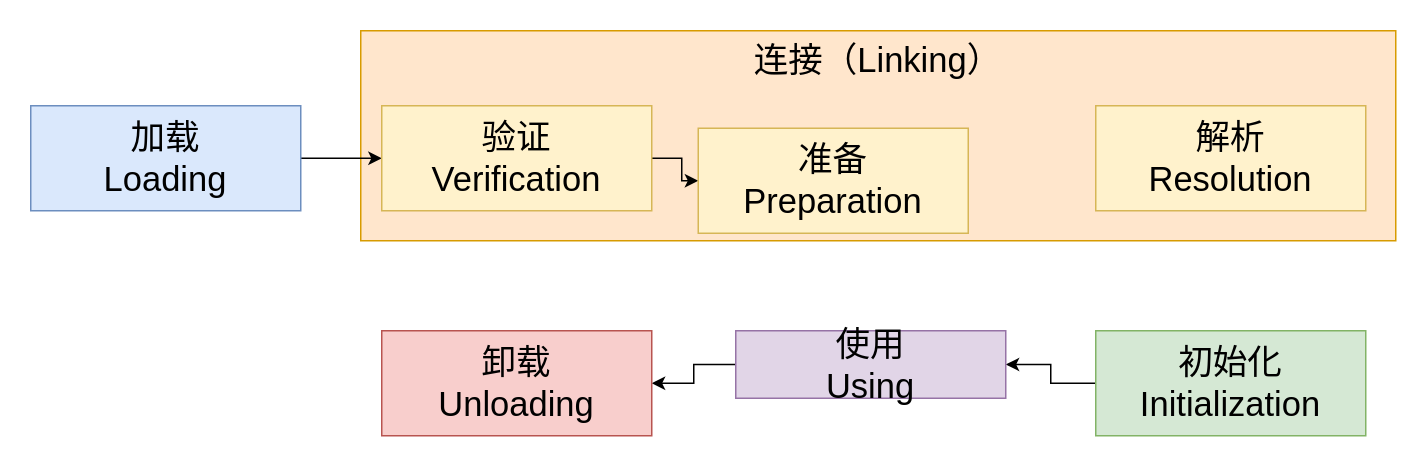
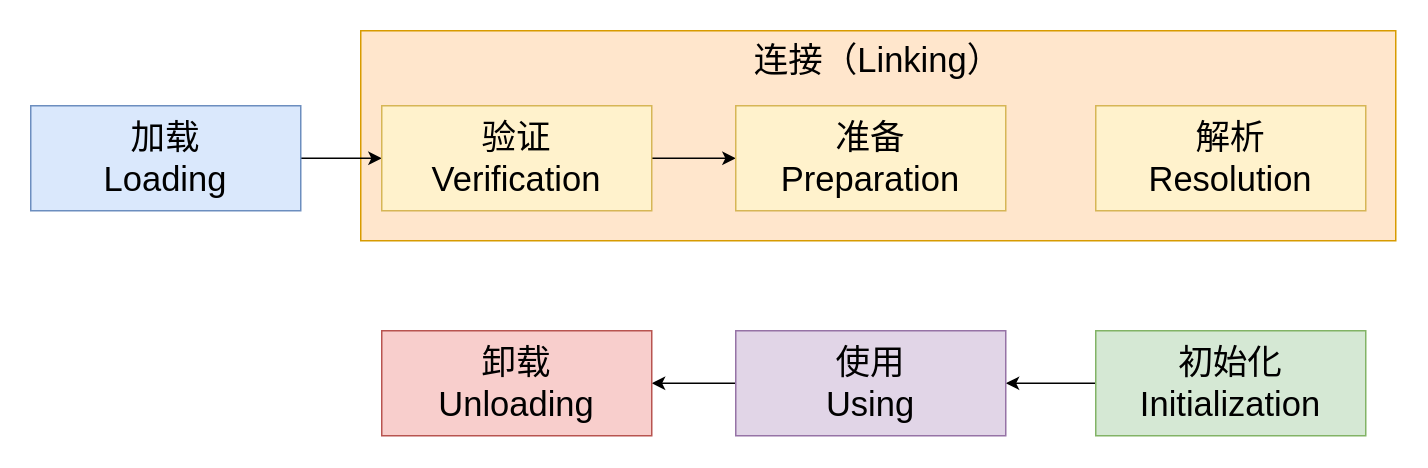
(833, 181) -> (871, 158)
(871, 365) -> (871, 383)
